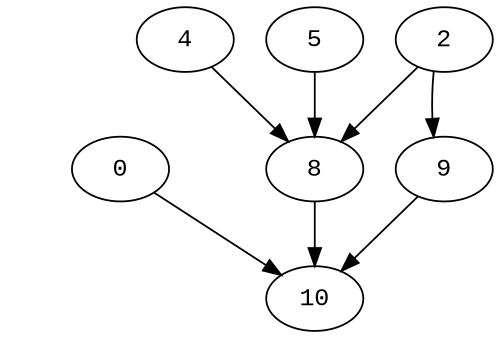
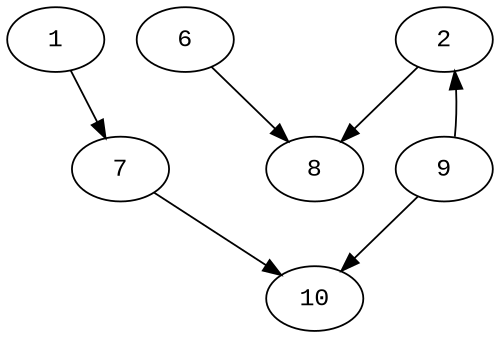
none -> (56, 40)
(185, 40) -> (185, 40)
(315, 40) -> none
(432, 95) -> (456, 113)
(121, 169) -> (121, 169)
(315, 225) -> none
